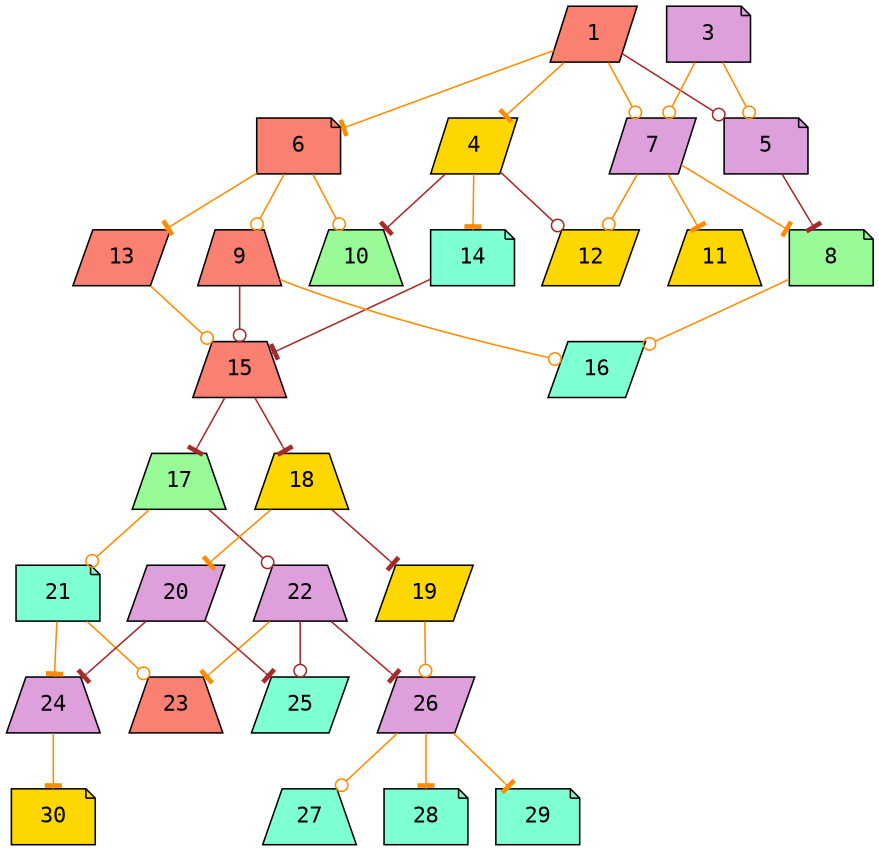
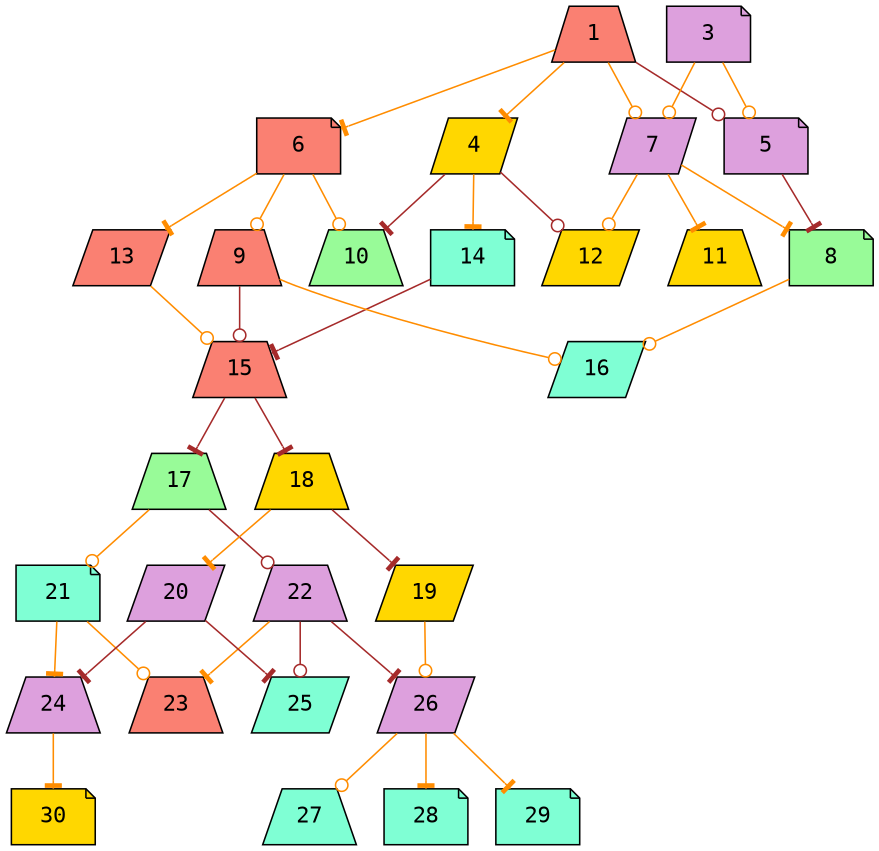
(594, 34) -> (594, 34)
